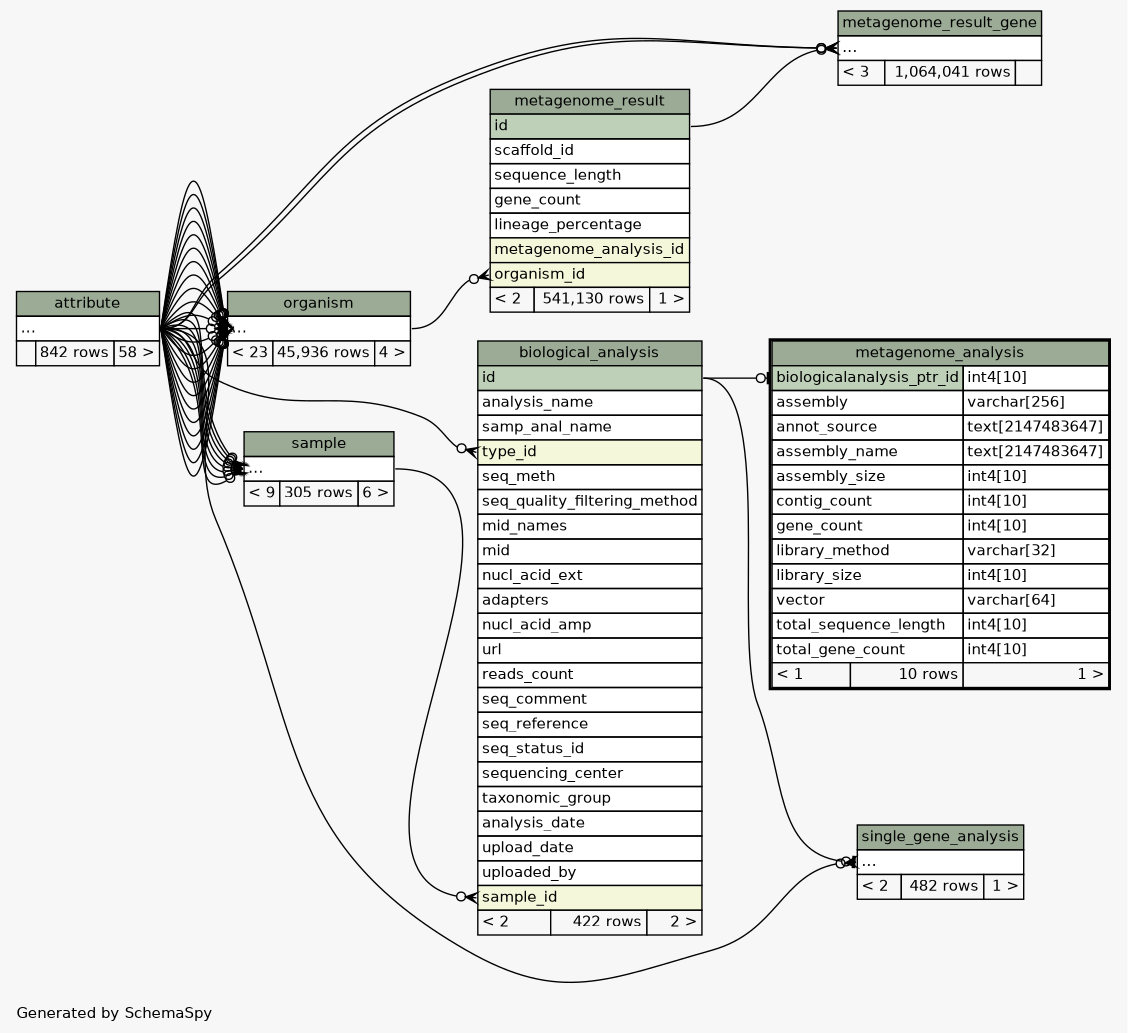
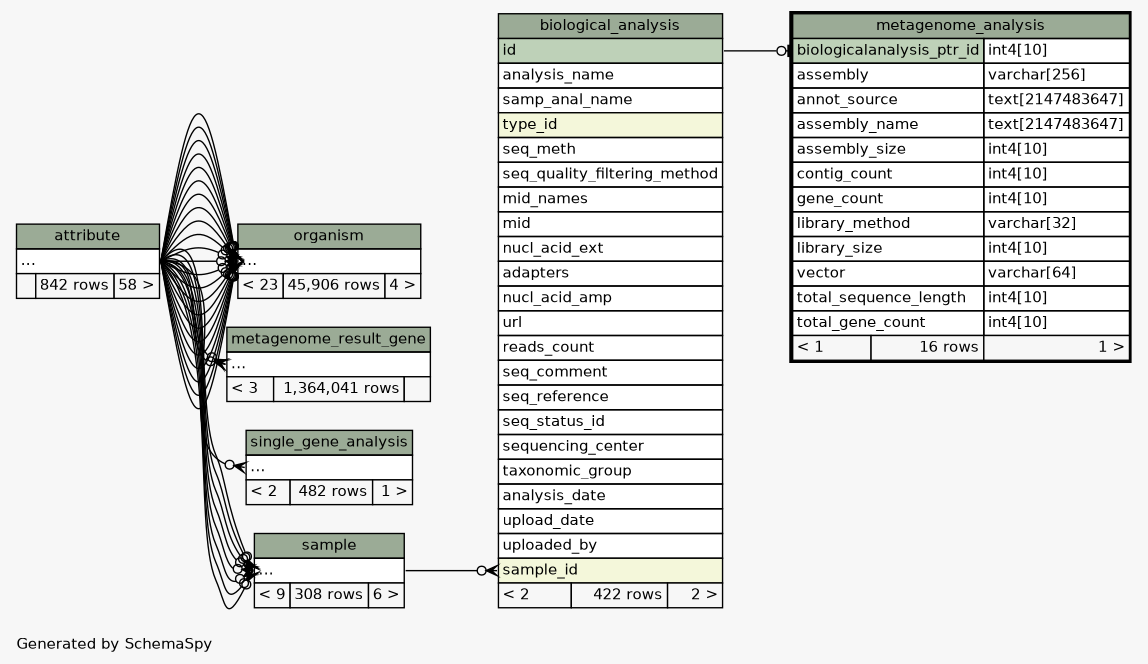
(953, 72) -> (342, 388)
(589, 201) -> none
(324, 353) -> (334, 285)
(302, 401) -> none
(319, 493) -> (329, 595)
(749, 628) -> none
(929, 674) -> (949, 347)
